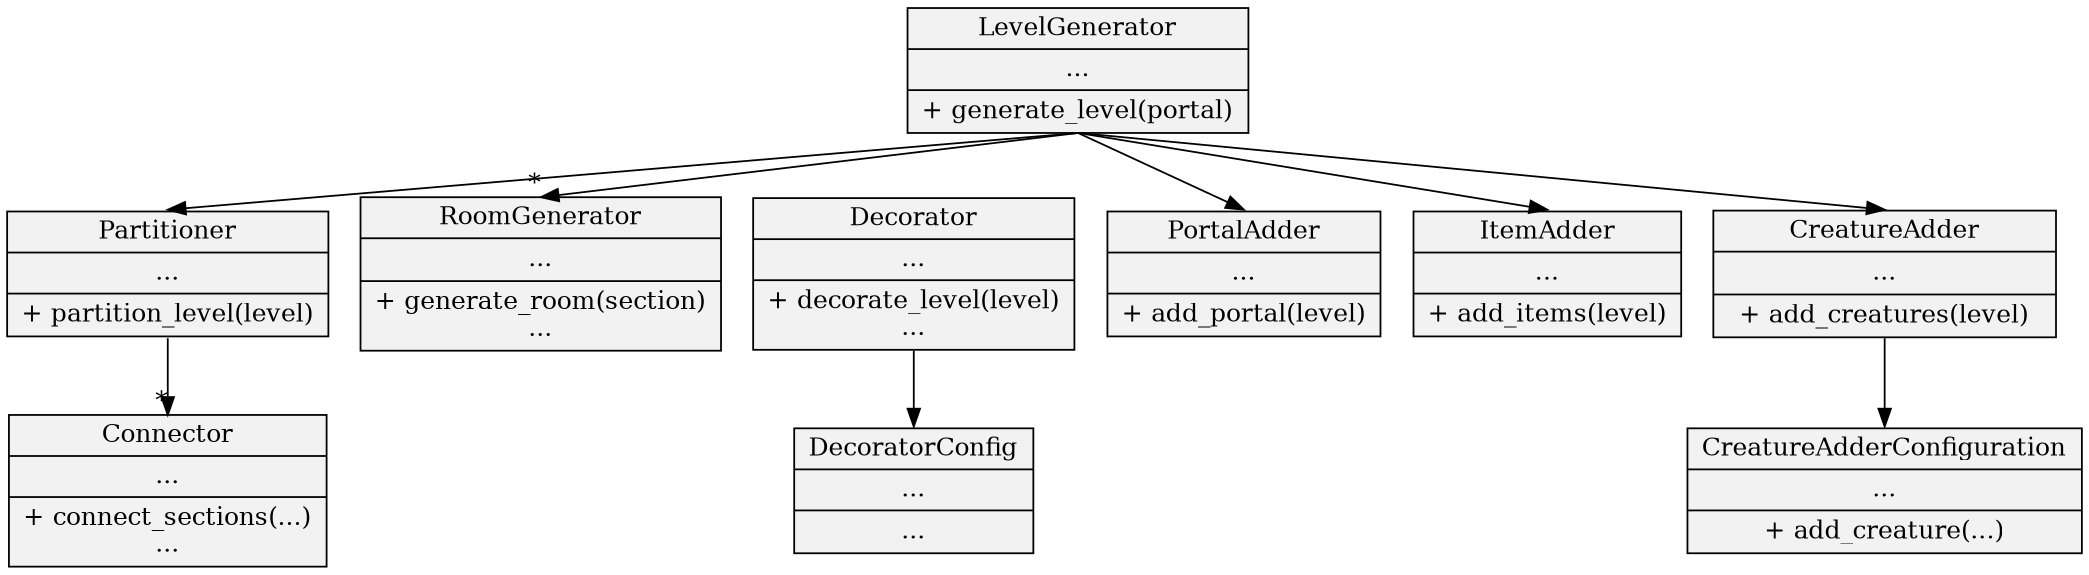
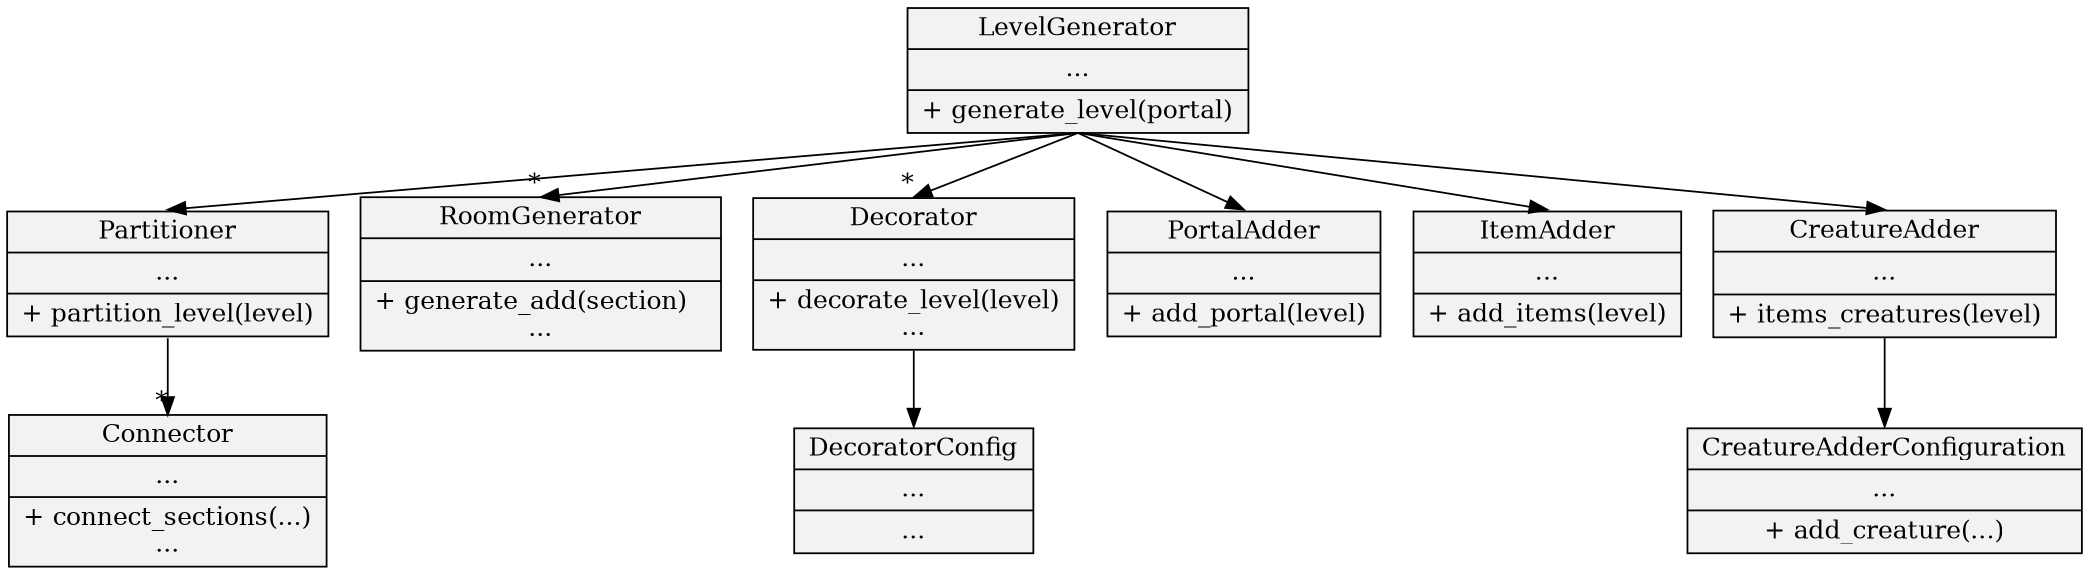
none -> (1004, 162)
(541, 302) -> (531, 302)
(1885, 315) -> (1885, 315)
